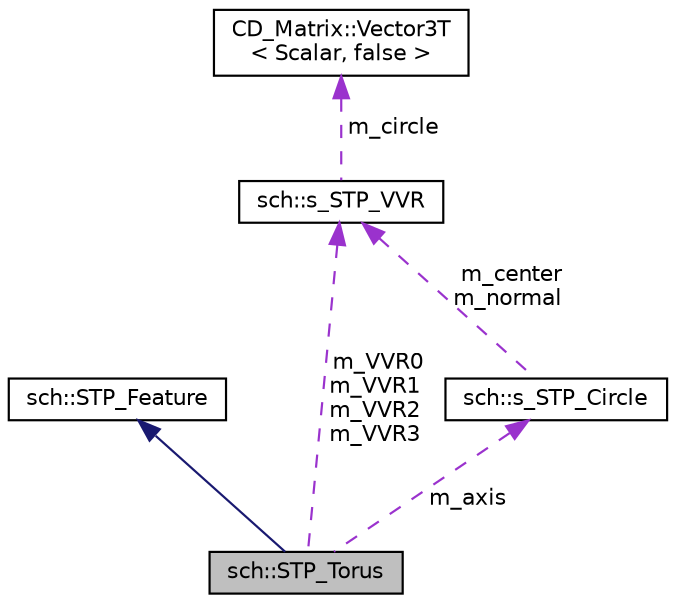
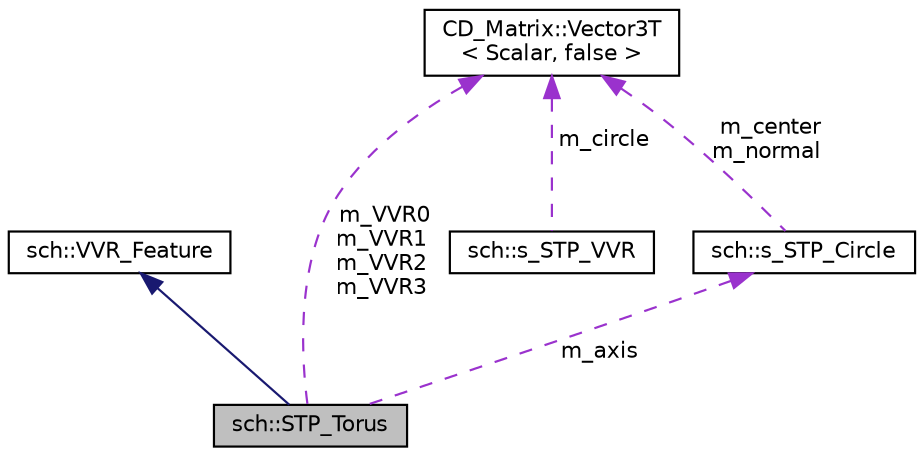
(457, 308) -> (706, 156)
(323, 398) -> (327, 217)
(117, 399) -> (120, 252)
